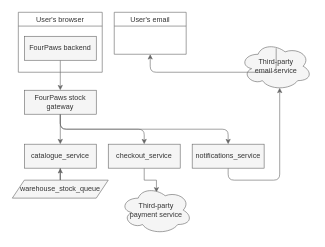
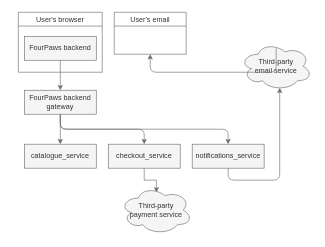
(60, 102) -> (60, 102)
(60, 172) -> none
(60, 189) -> none
